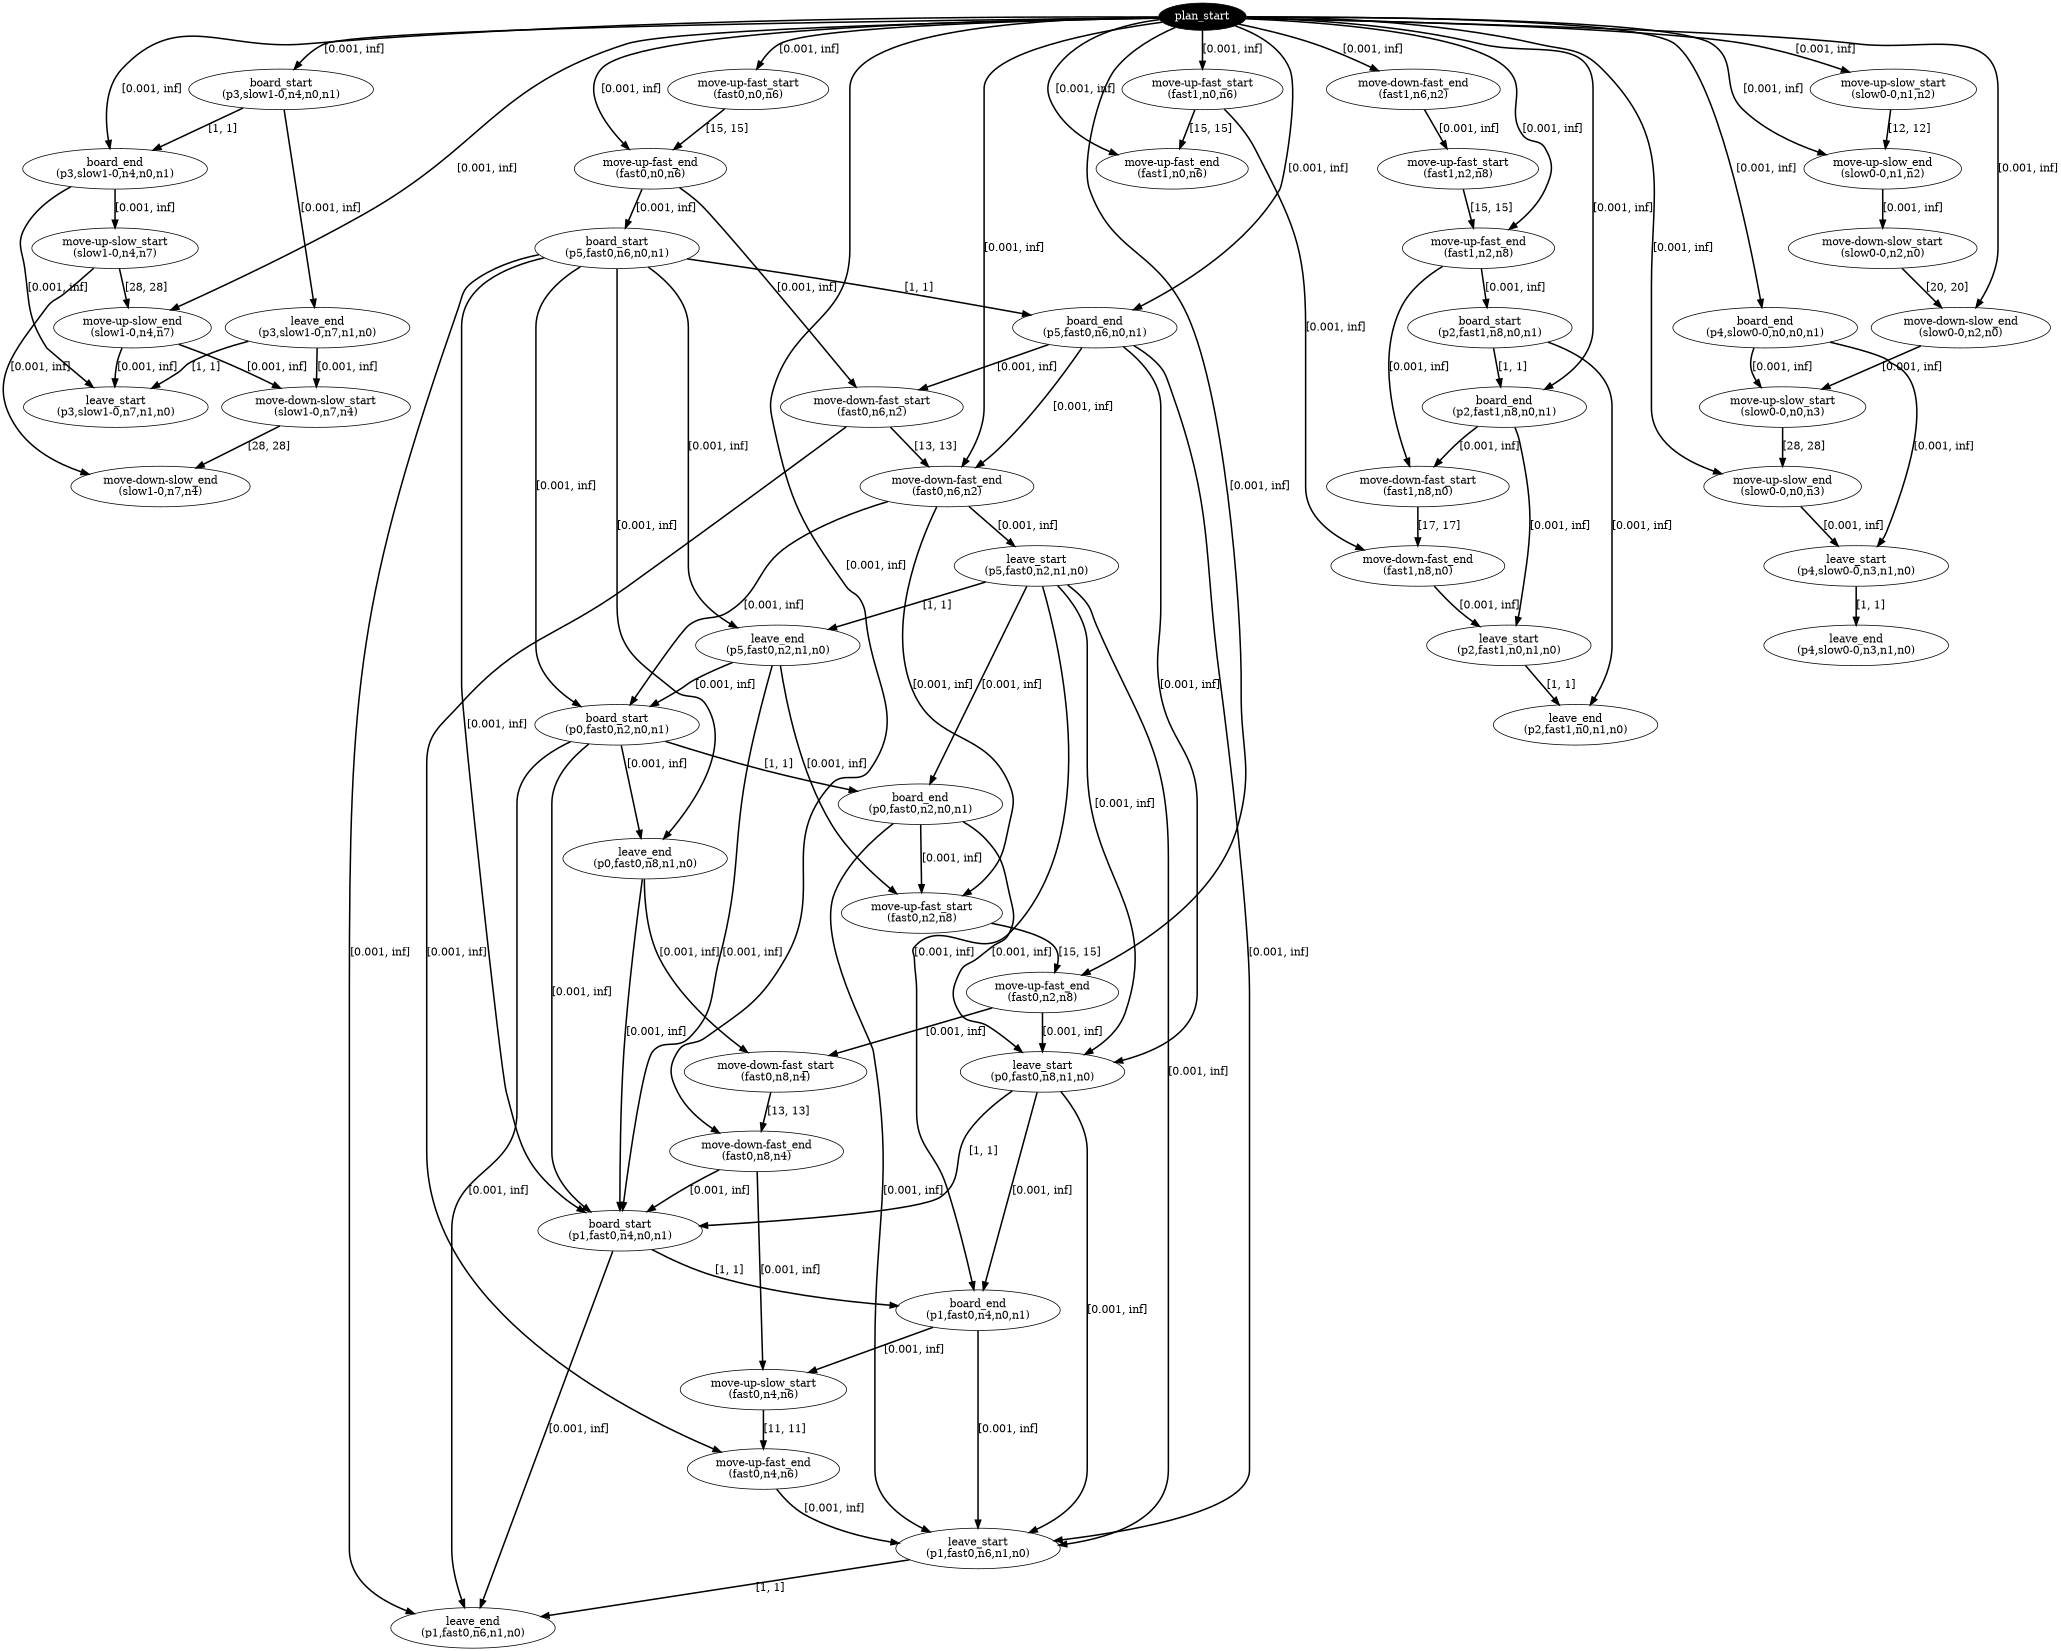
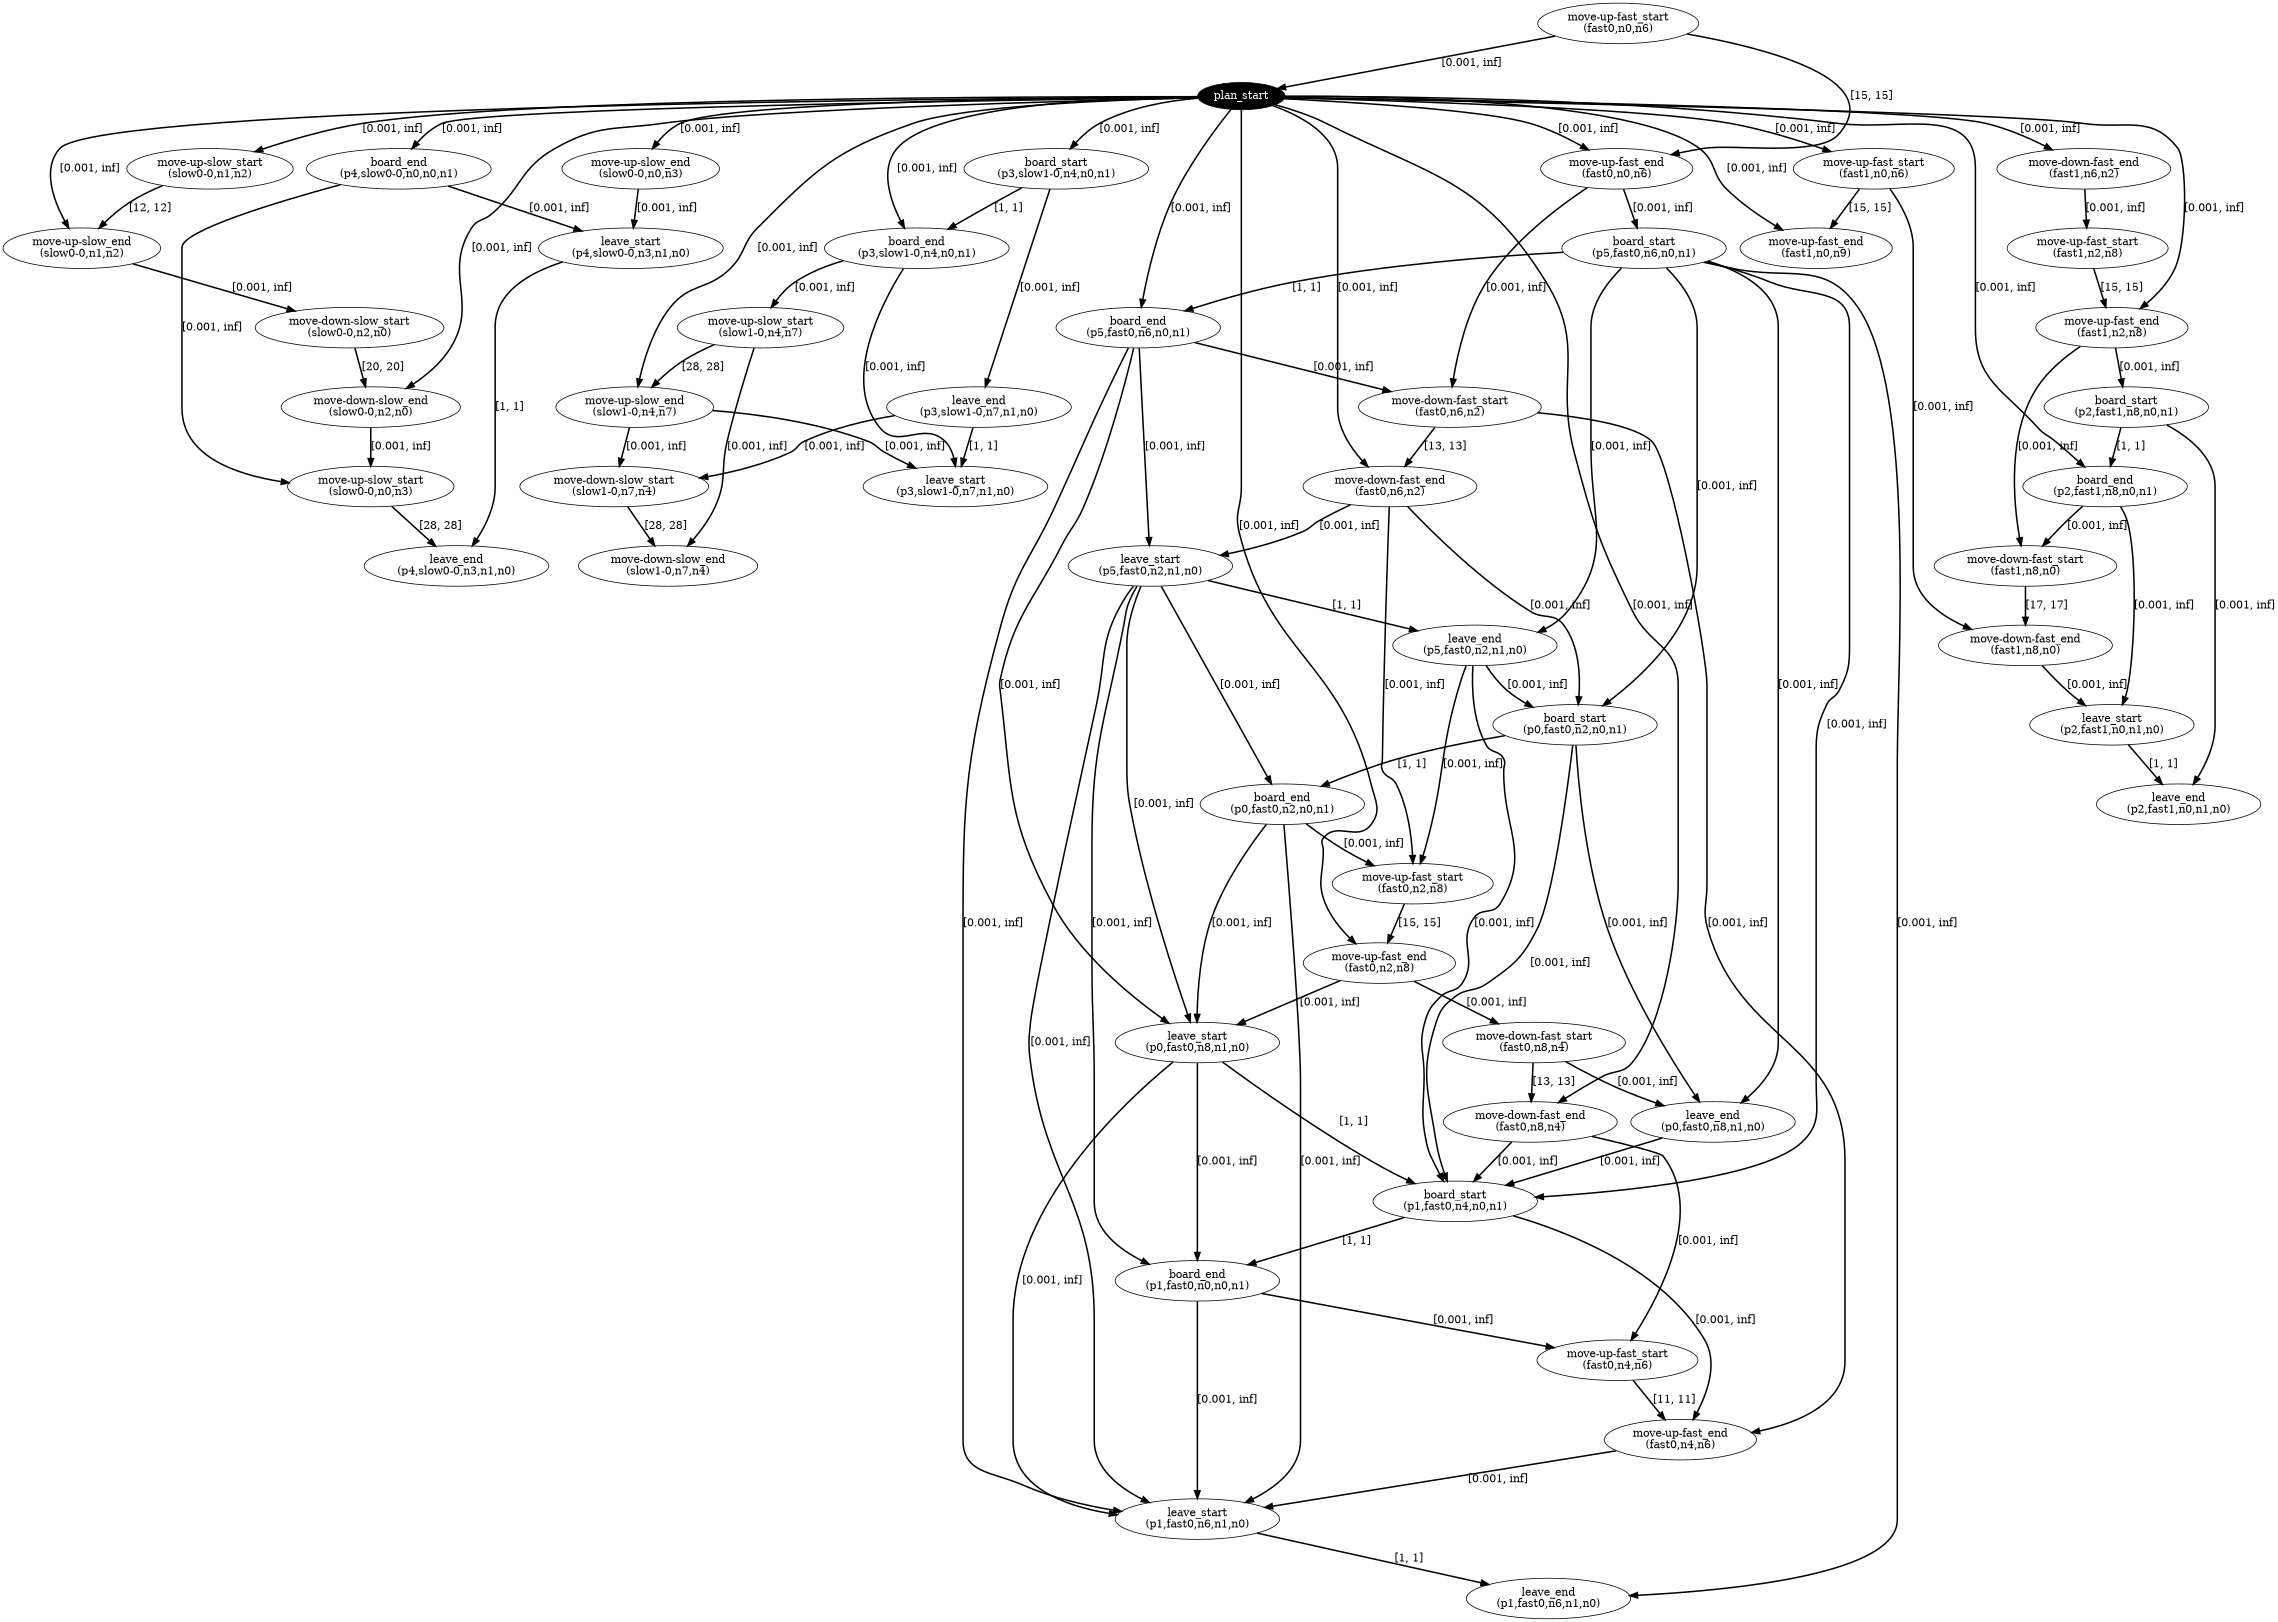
(955, 24) -> (1420, 62)
(1172, 169) -> (1816, 248)
(1036, 409) -> (1144, 443)
(1783, 443) -> (411, 524)
(670, 976) -> (1610, 1084)
(493, 1163) -> none
(978, 1310) -> (1197, 1281)
(763, 1390) -> (1617, 1360)
(548, 1426) -> (1652, 1283)
